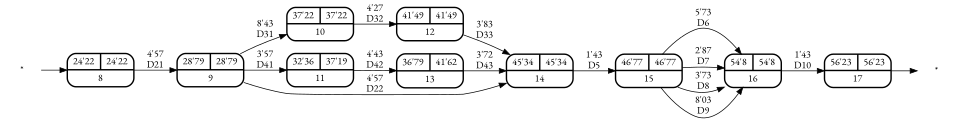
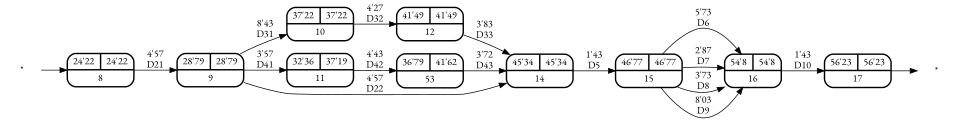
(430, 79) -> (430, 79)
